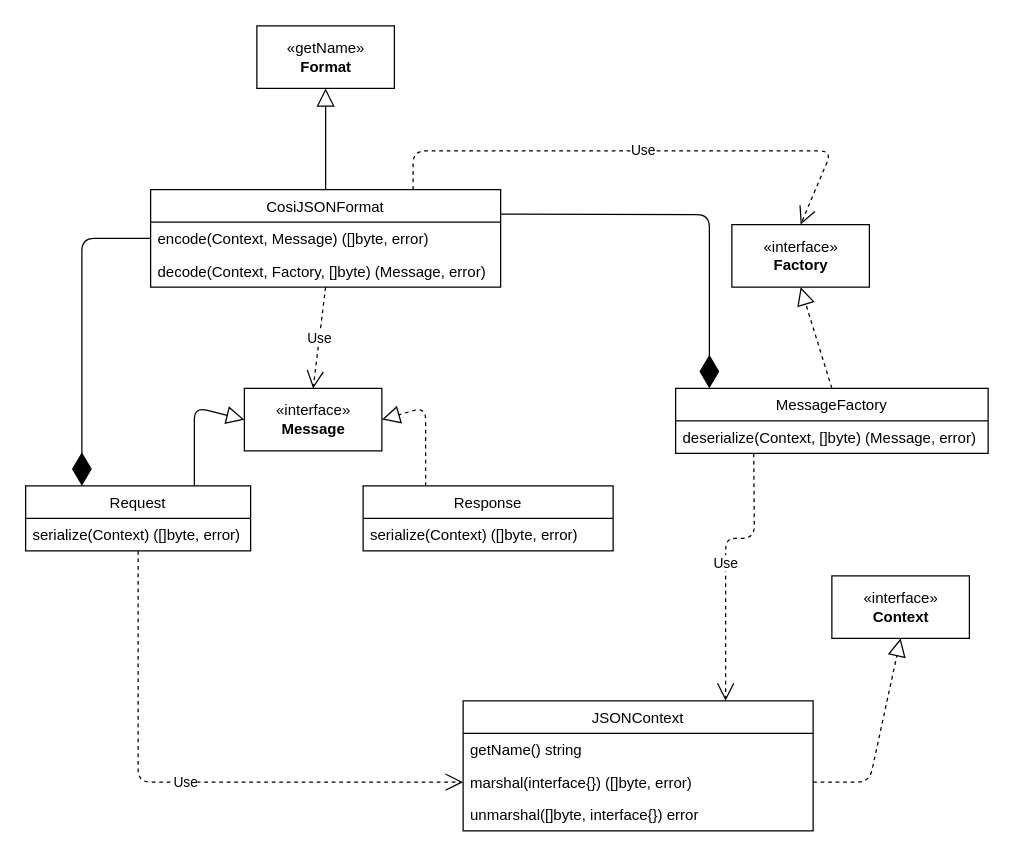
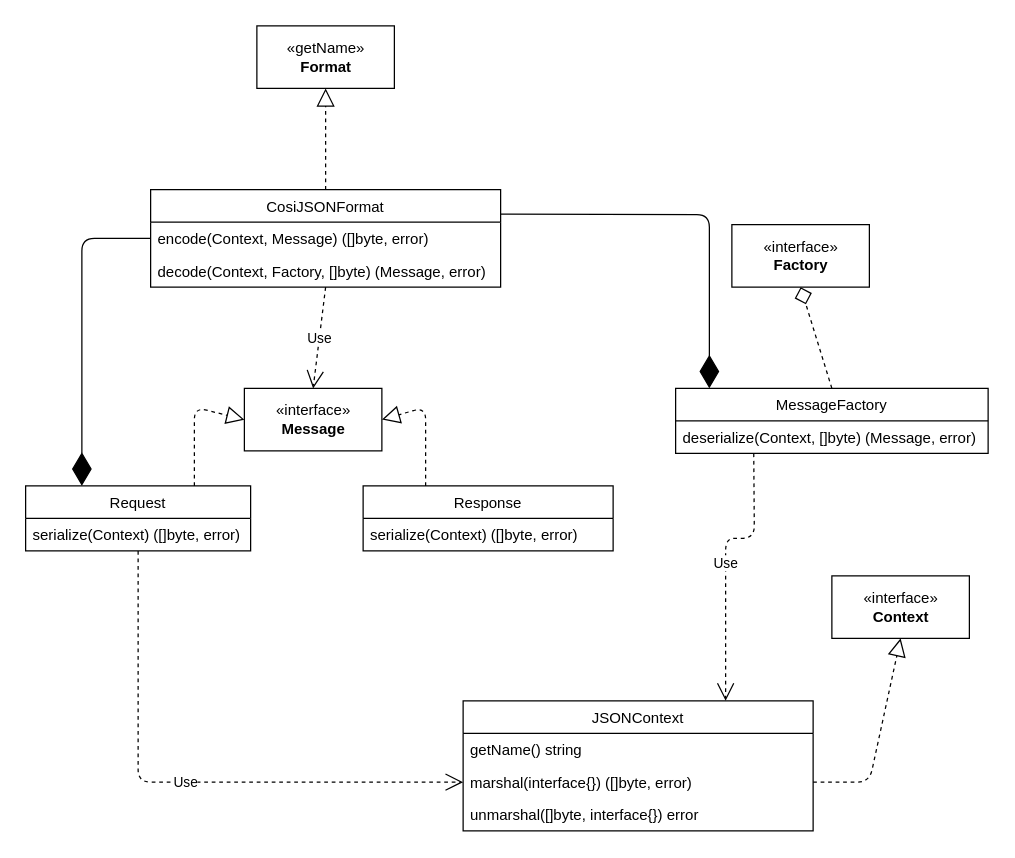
(326, 147) -> (326, 147)
(642, 151) -> none
(806, 305) -> (806, 305)
(194, 433) -> (194, 433)
